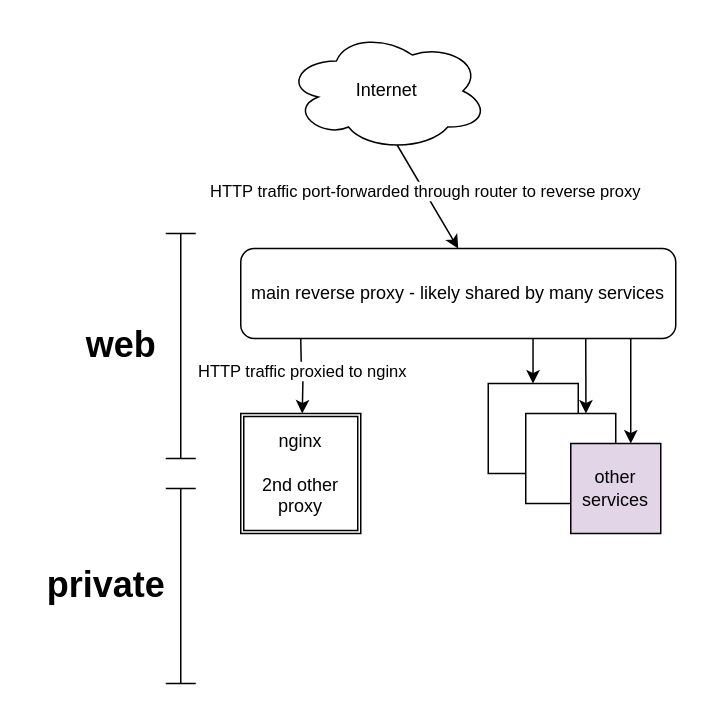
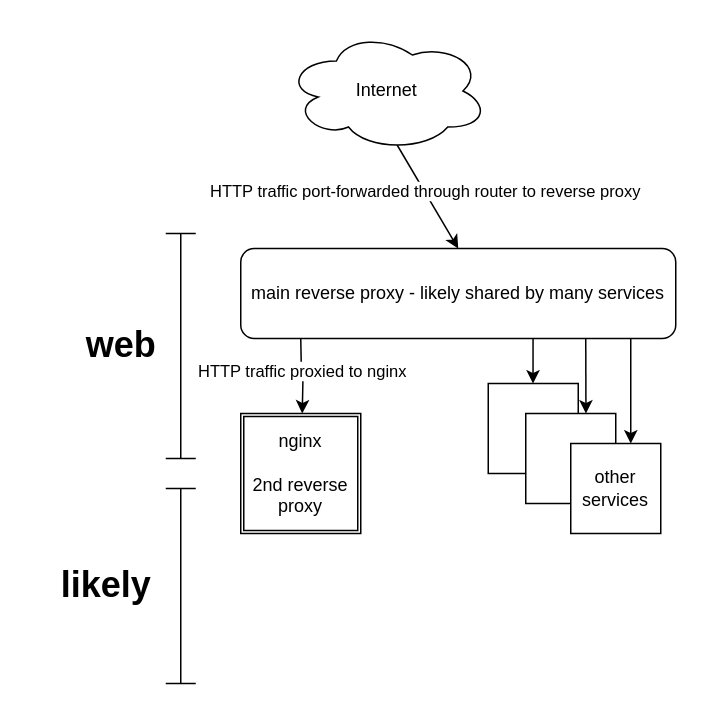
(301, 473) -> (301, 473)
(616, 488) -> (616, 488)
(107, 586) -> (107, 586)
